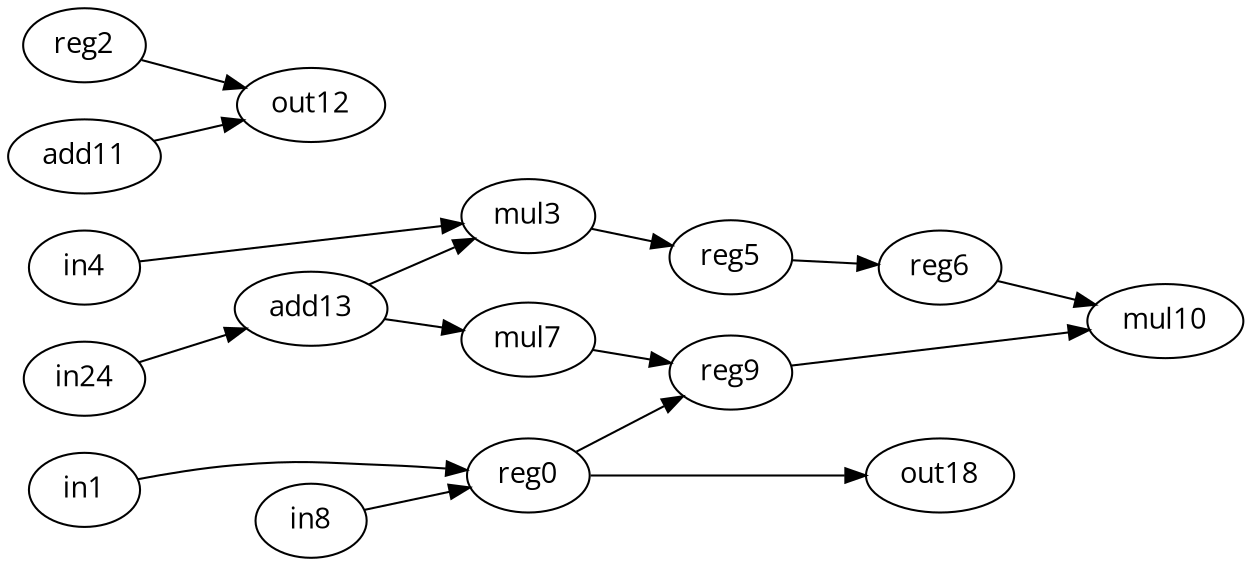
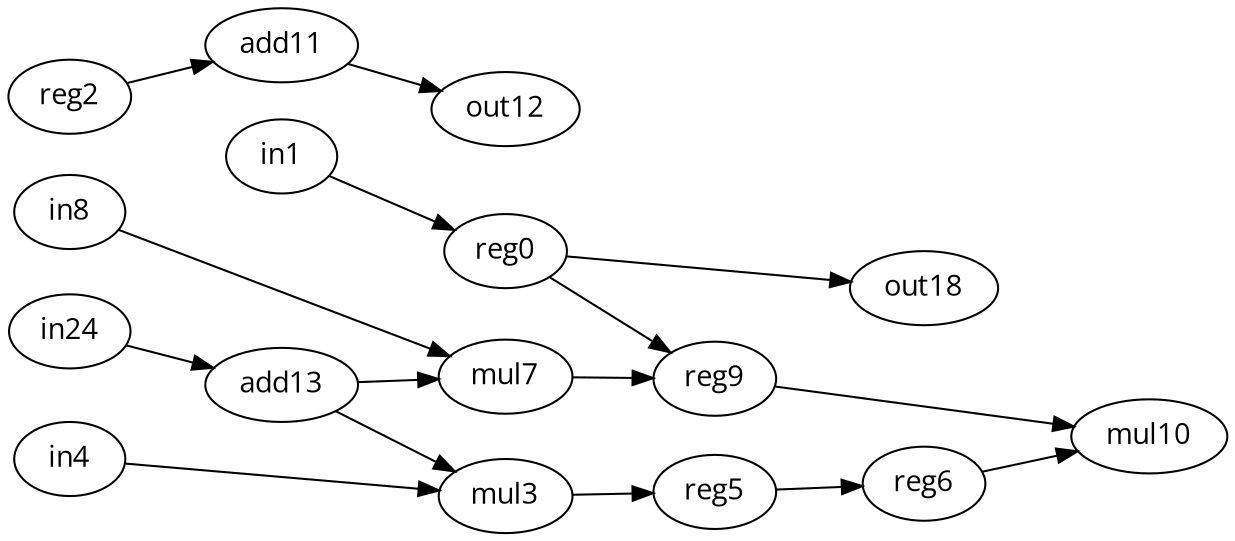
(183, 71) -> (160, 75)
(407, 501) -> (275, 289)
